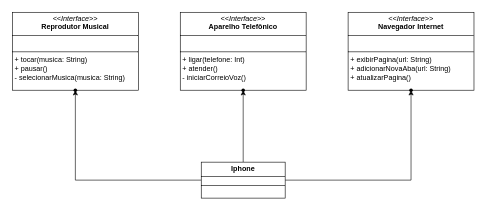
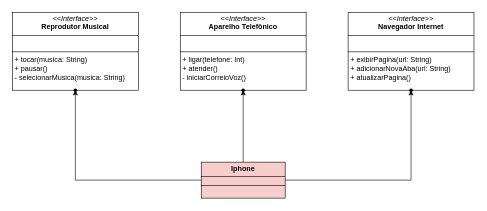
(243, 180) -> (243, 180)
